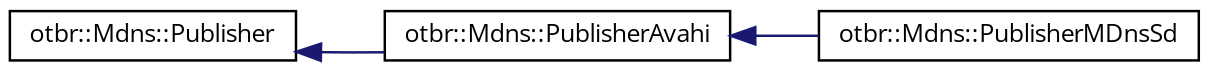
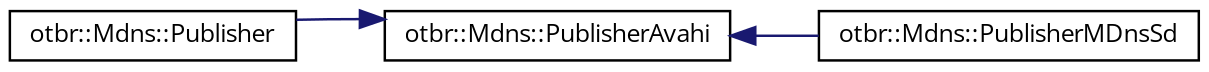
(353, 52) -> (328, 19)
